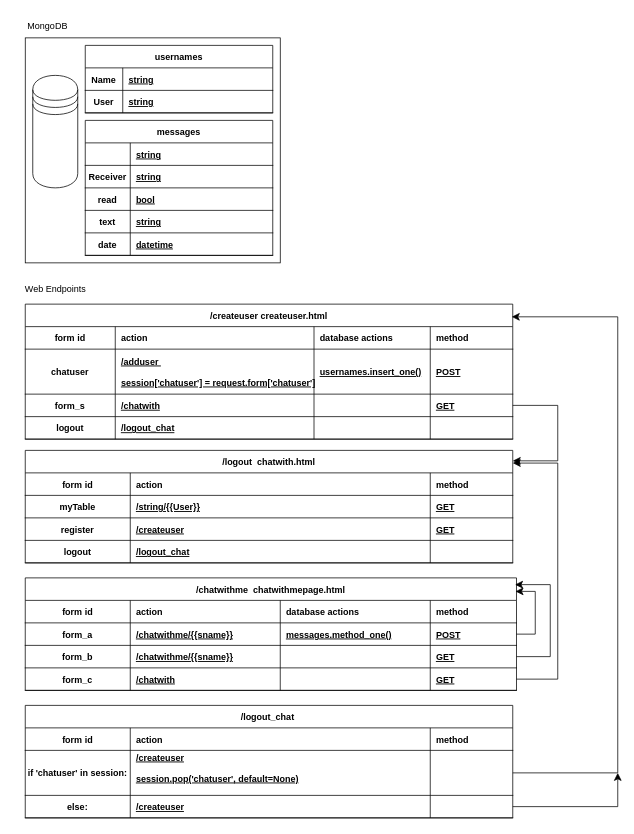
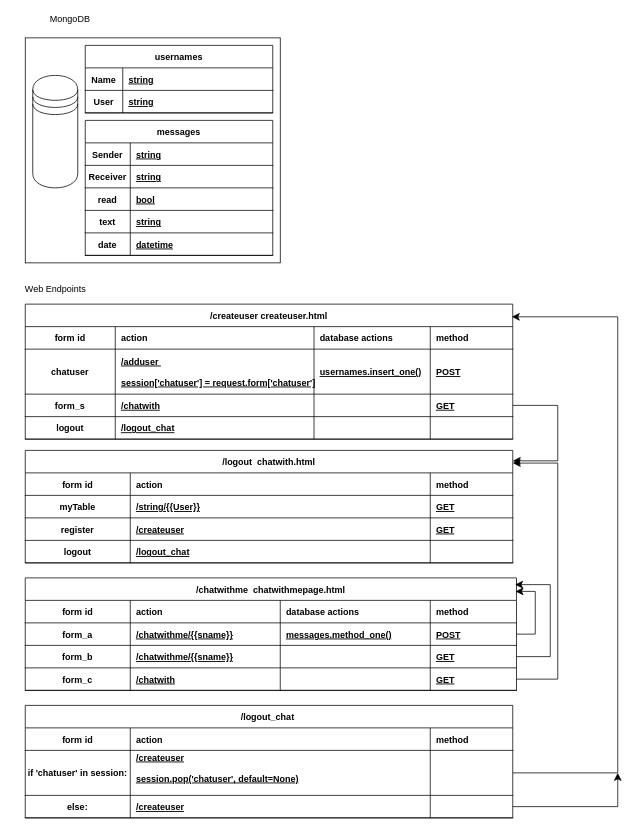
(48, 27) -> (70, 19)
none -> (108, 154)
